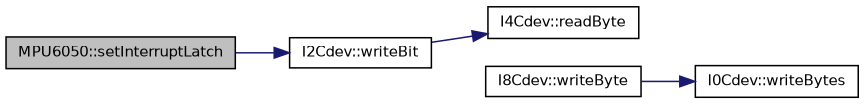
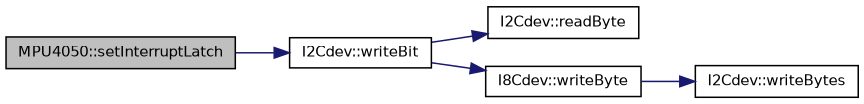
(563, 23) -> (563, 23)
(121, 53) -> (121, 53)
none -> (451, 66)
(777, 81) -> (777, 81)
